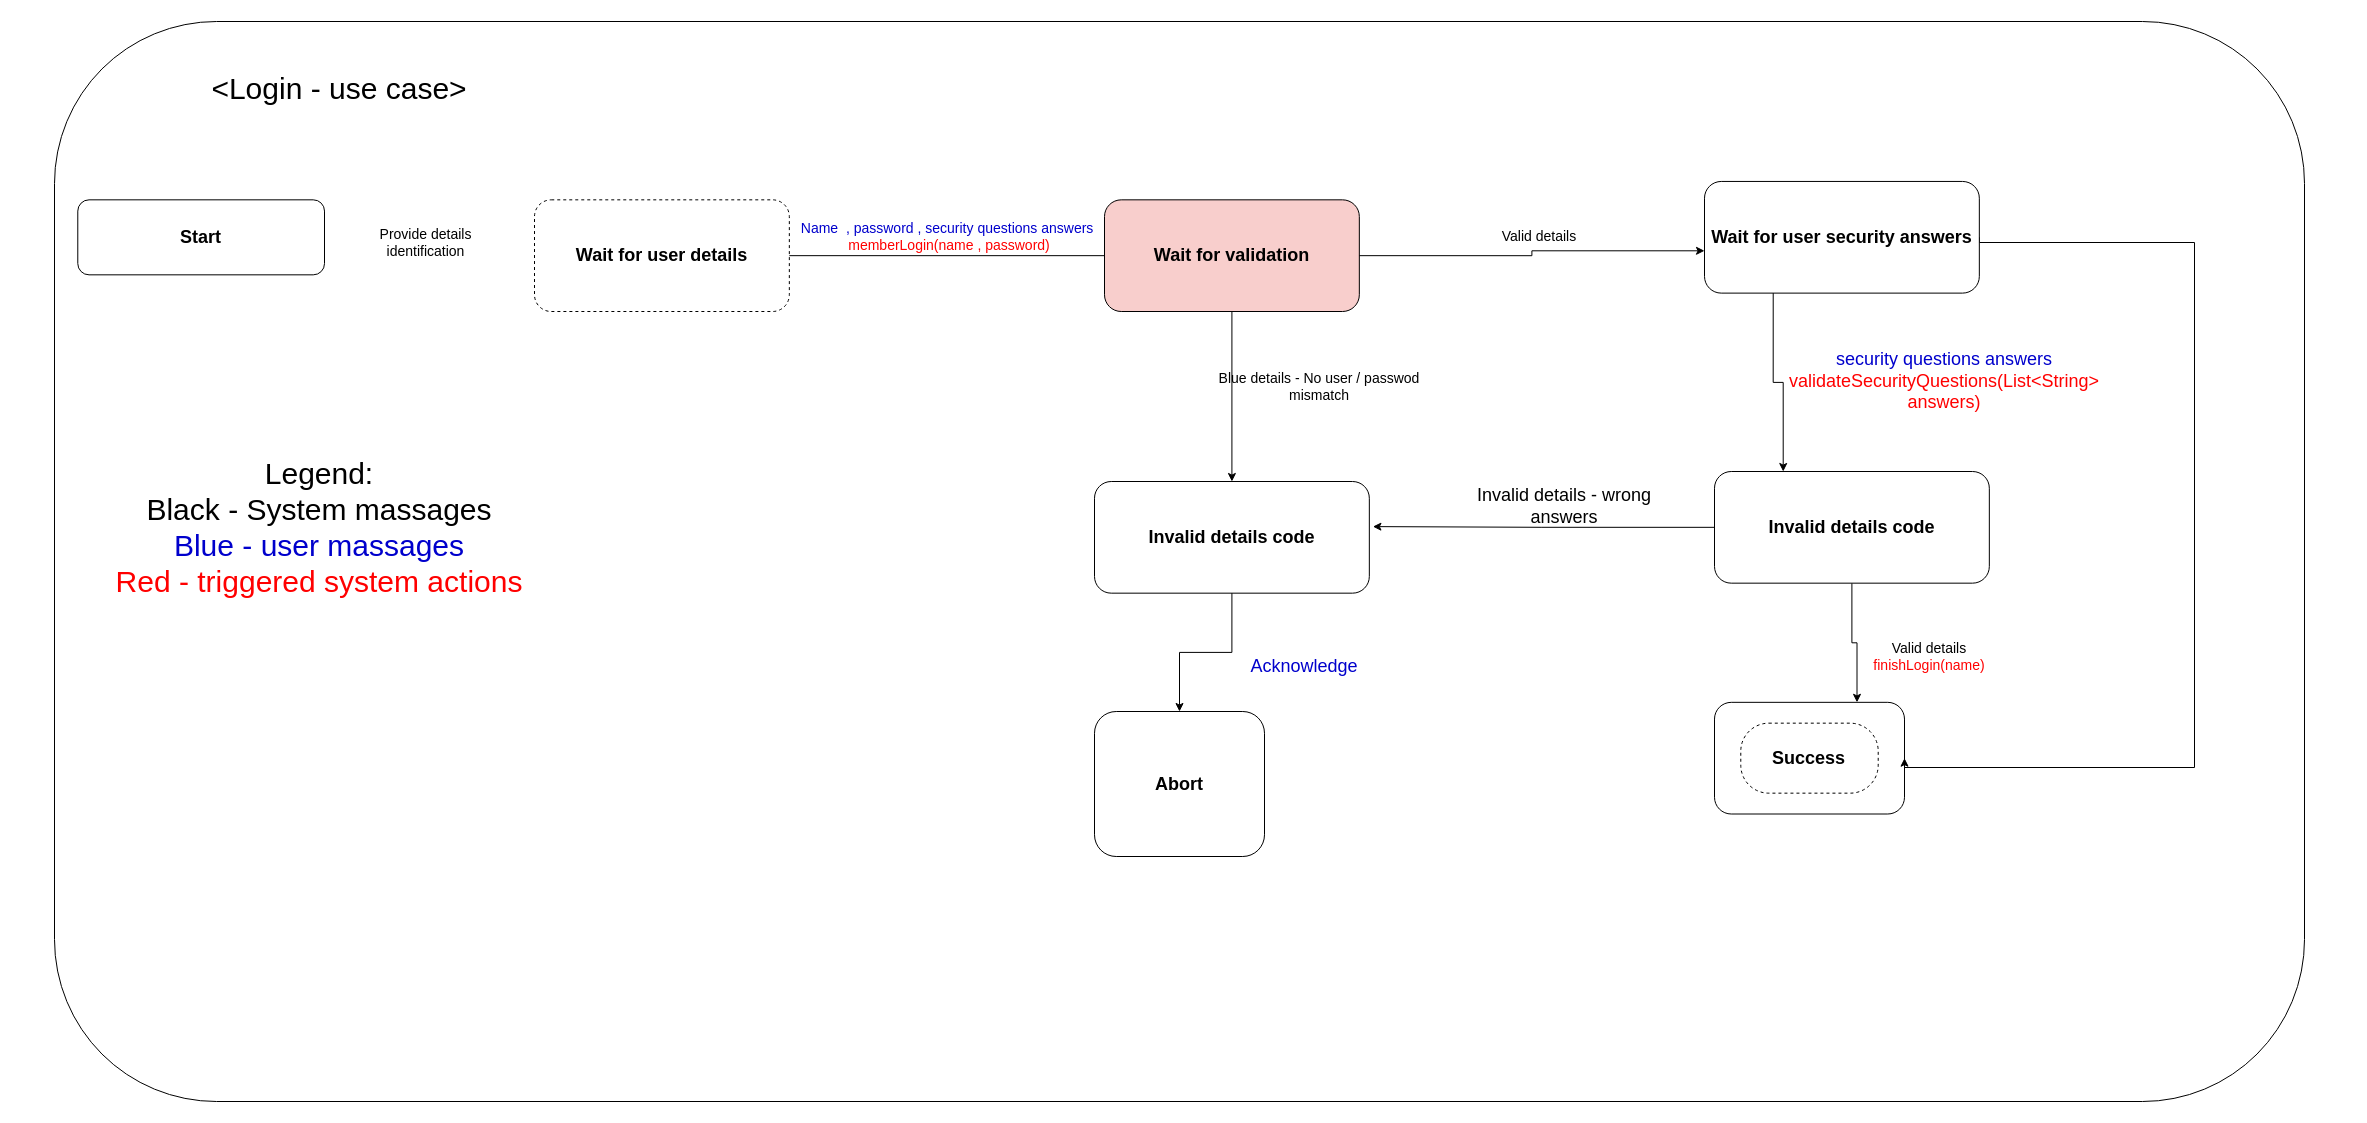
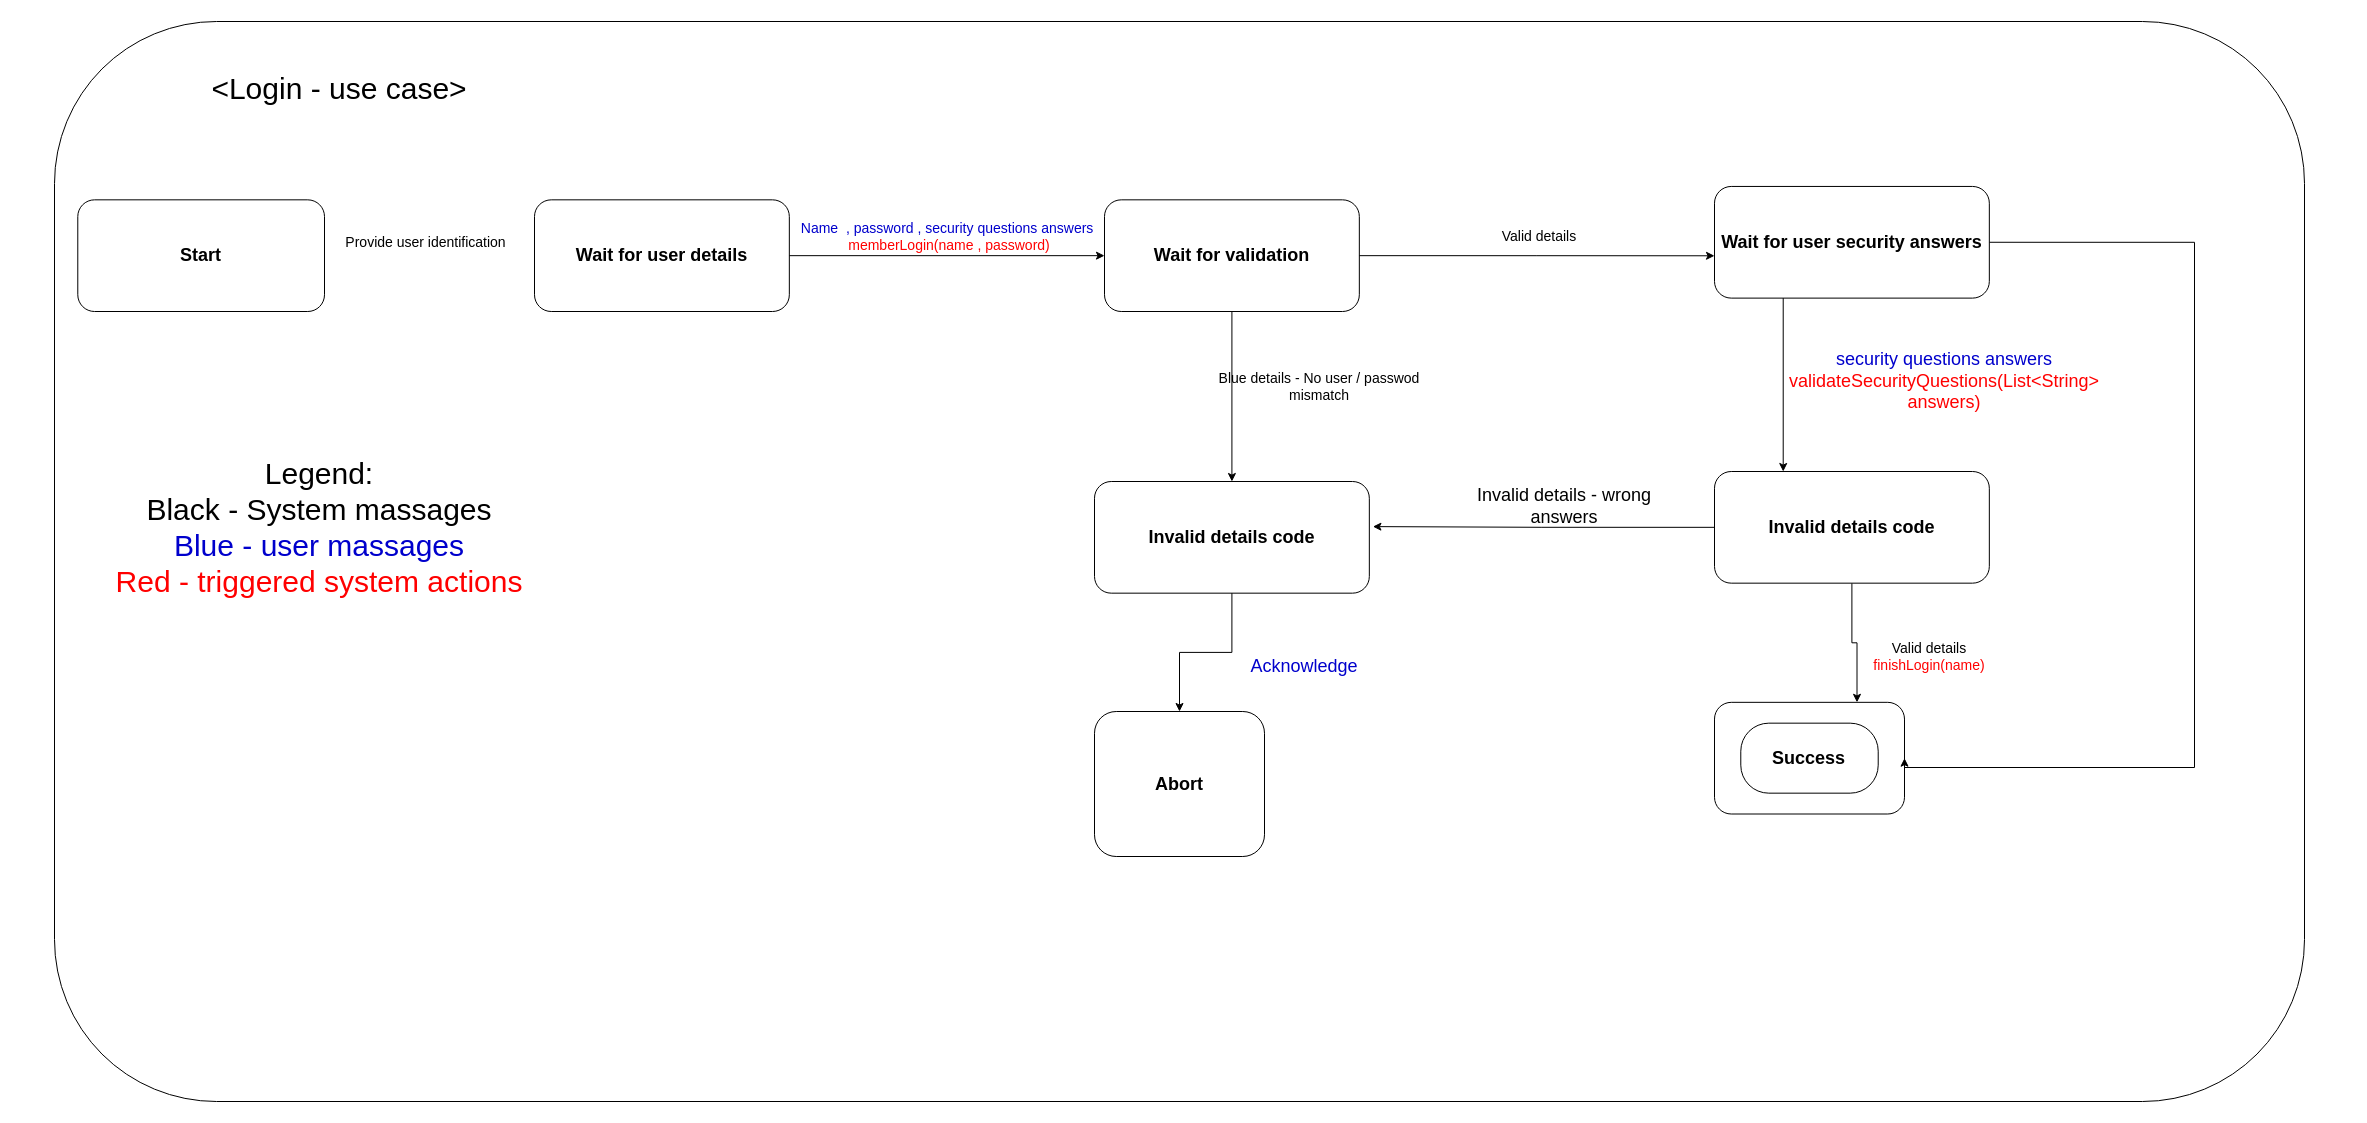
(201, 237) -> (201, 256)
(1842, 237) -> (1852, 242)
(426, 243) -> (426, 243)
(662, 256) -> (662, 256)
(1099, 256) -> (1096, 256)
(1232, 256) -> (1232, 256)
(1810, 758) -> (1810, 758)
